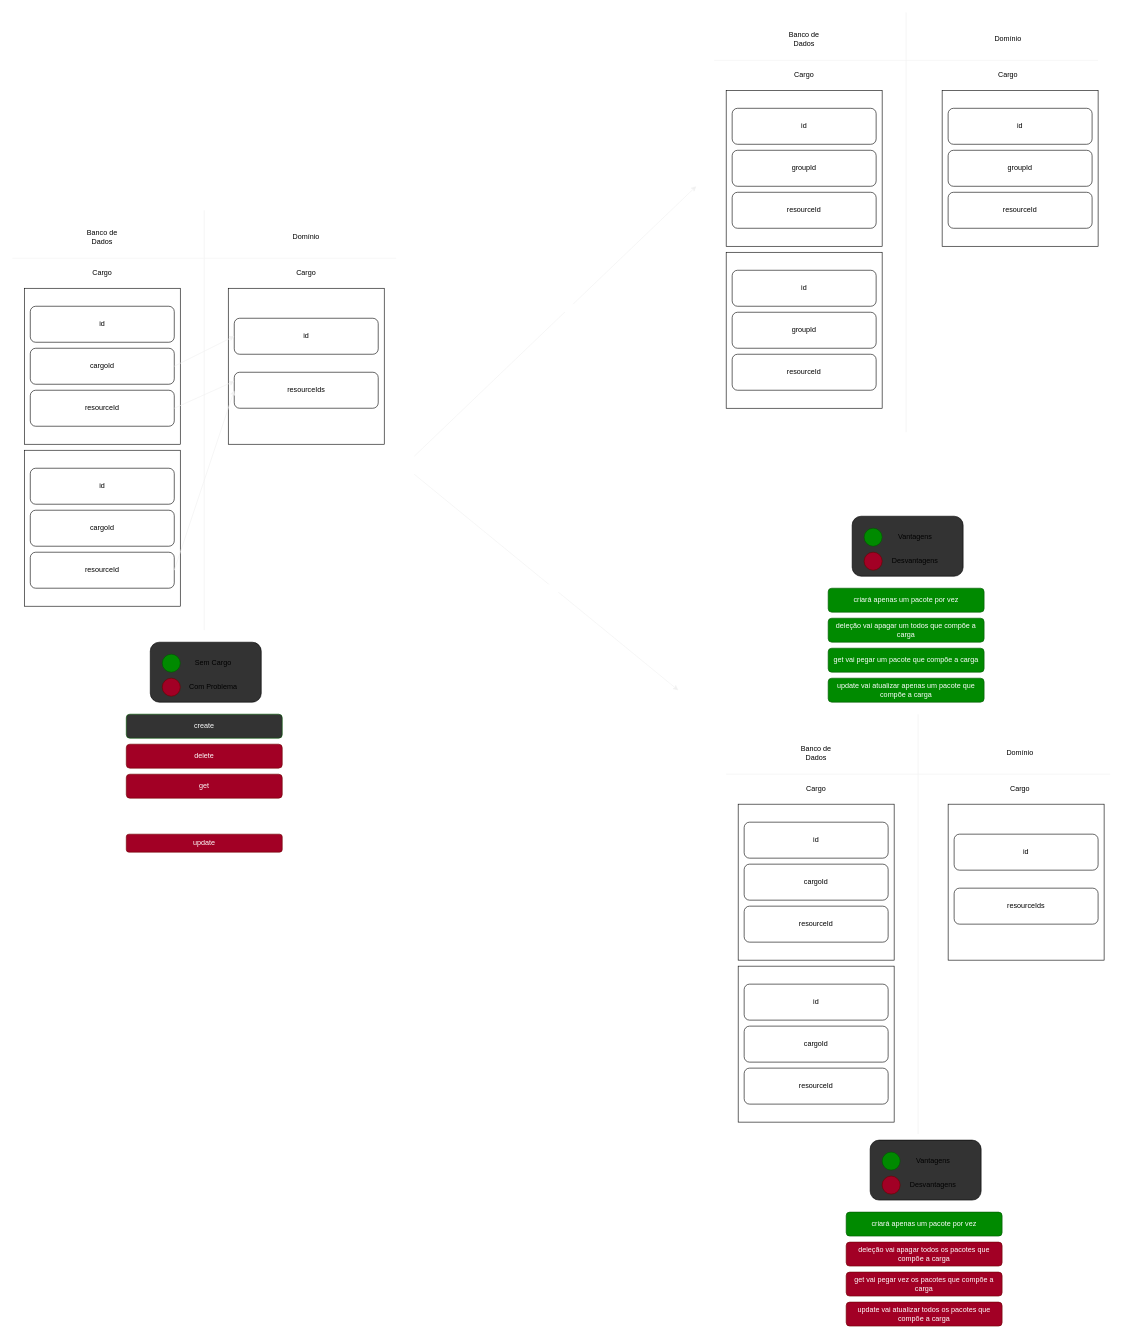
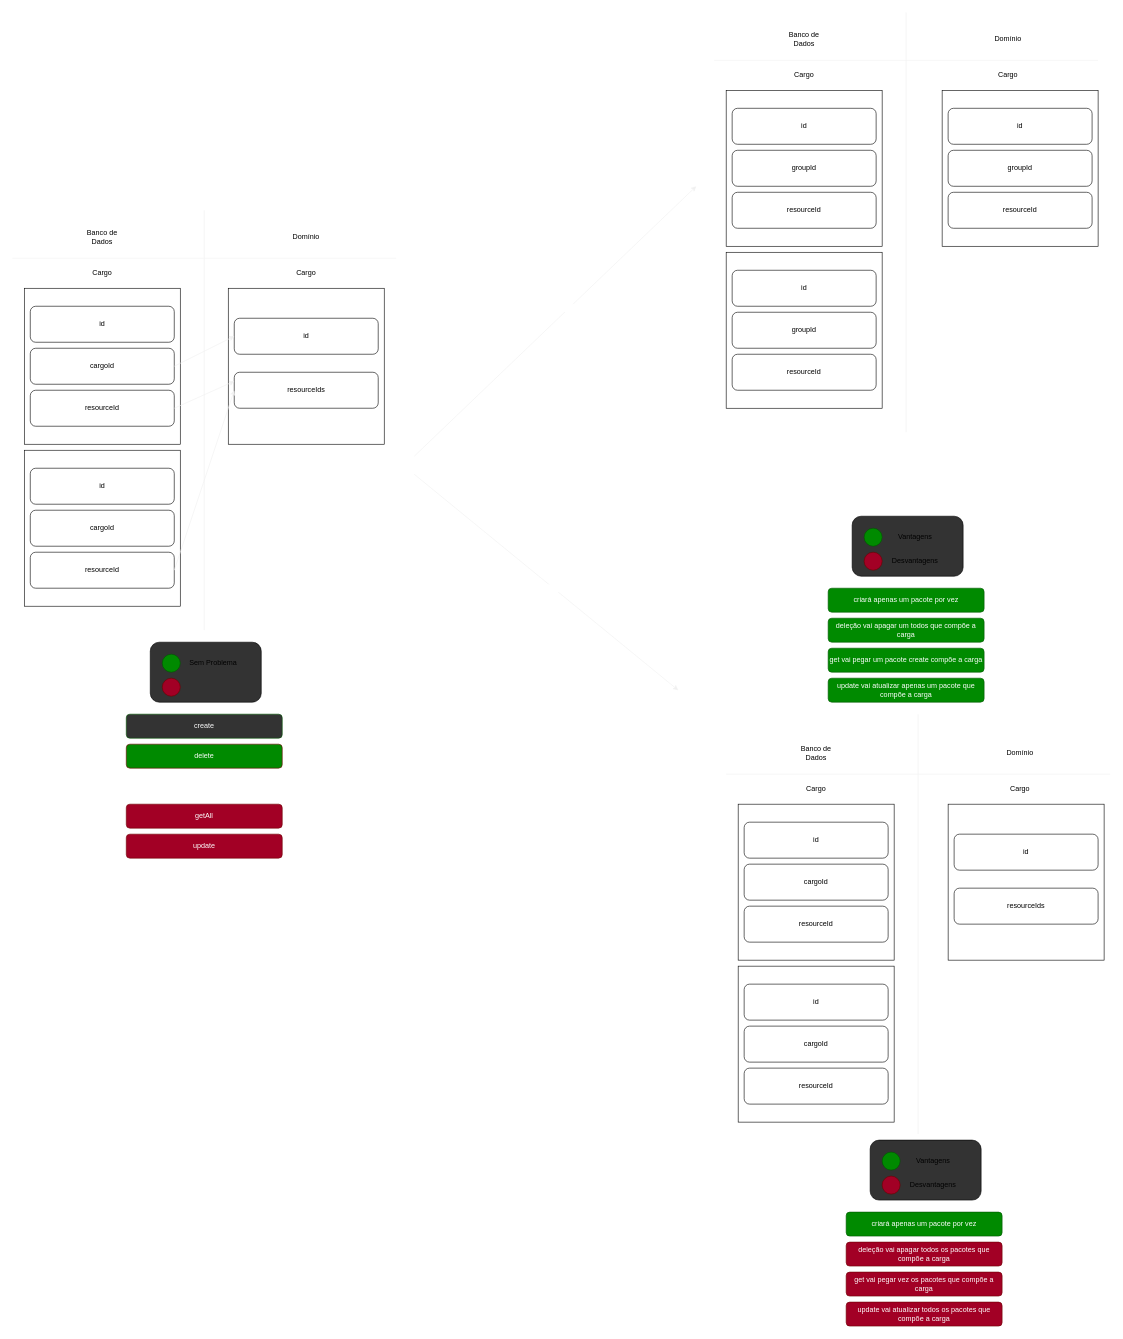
(906, 660) -> (906, 660)
(213, 663) -> (213, 663)
(213, 687) -> none
(204, 756) -> (204, 756)
(204, 786) -> none
none -> (204, 816)
(204, 843) -> (204, 846)
